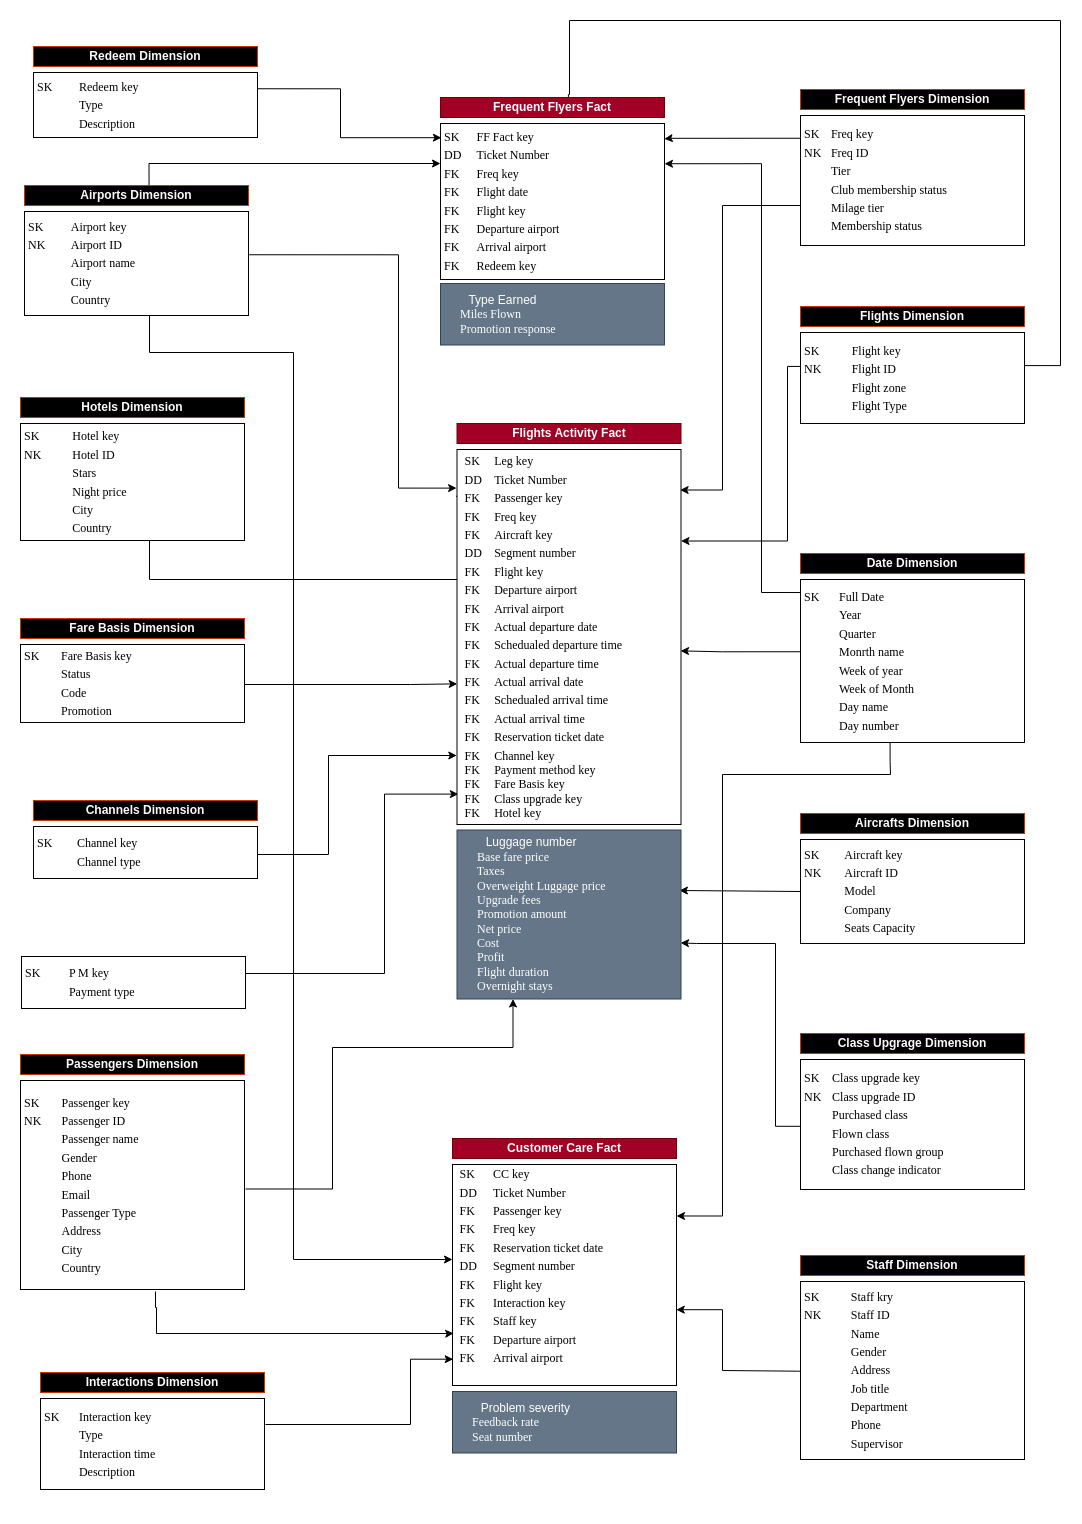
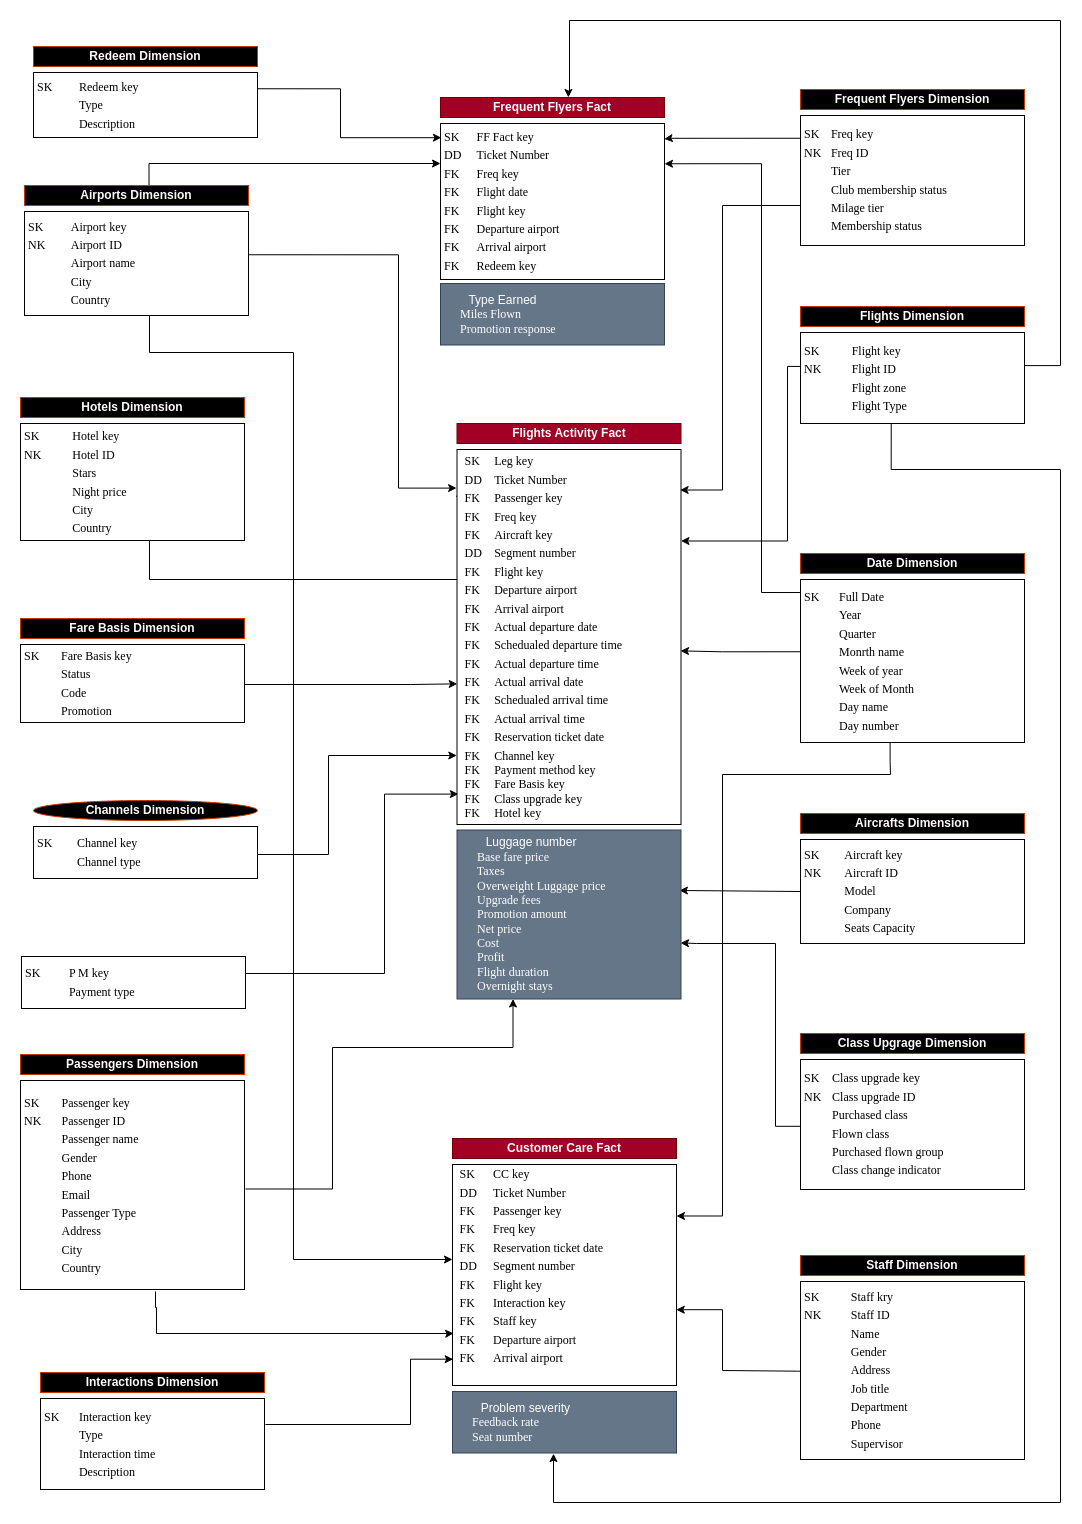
(570, 92) -> (570, 93)
(146, 811) -> (146, 811)
none -> (1061, 1154)
